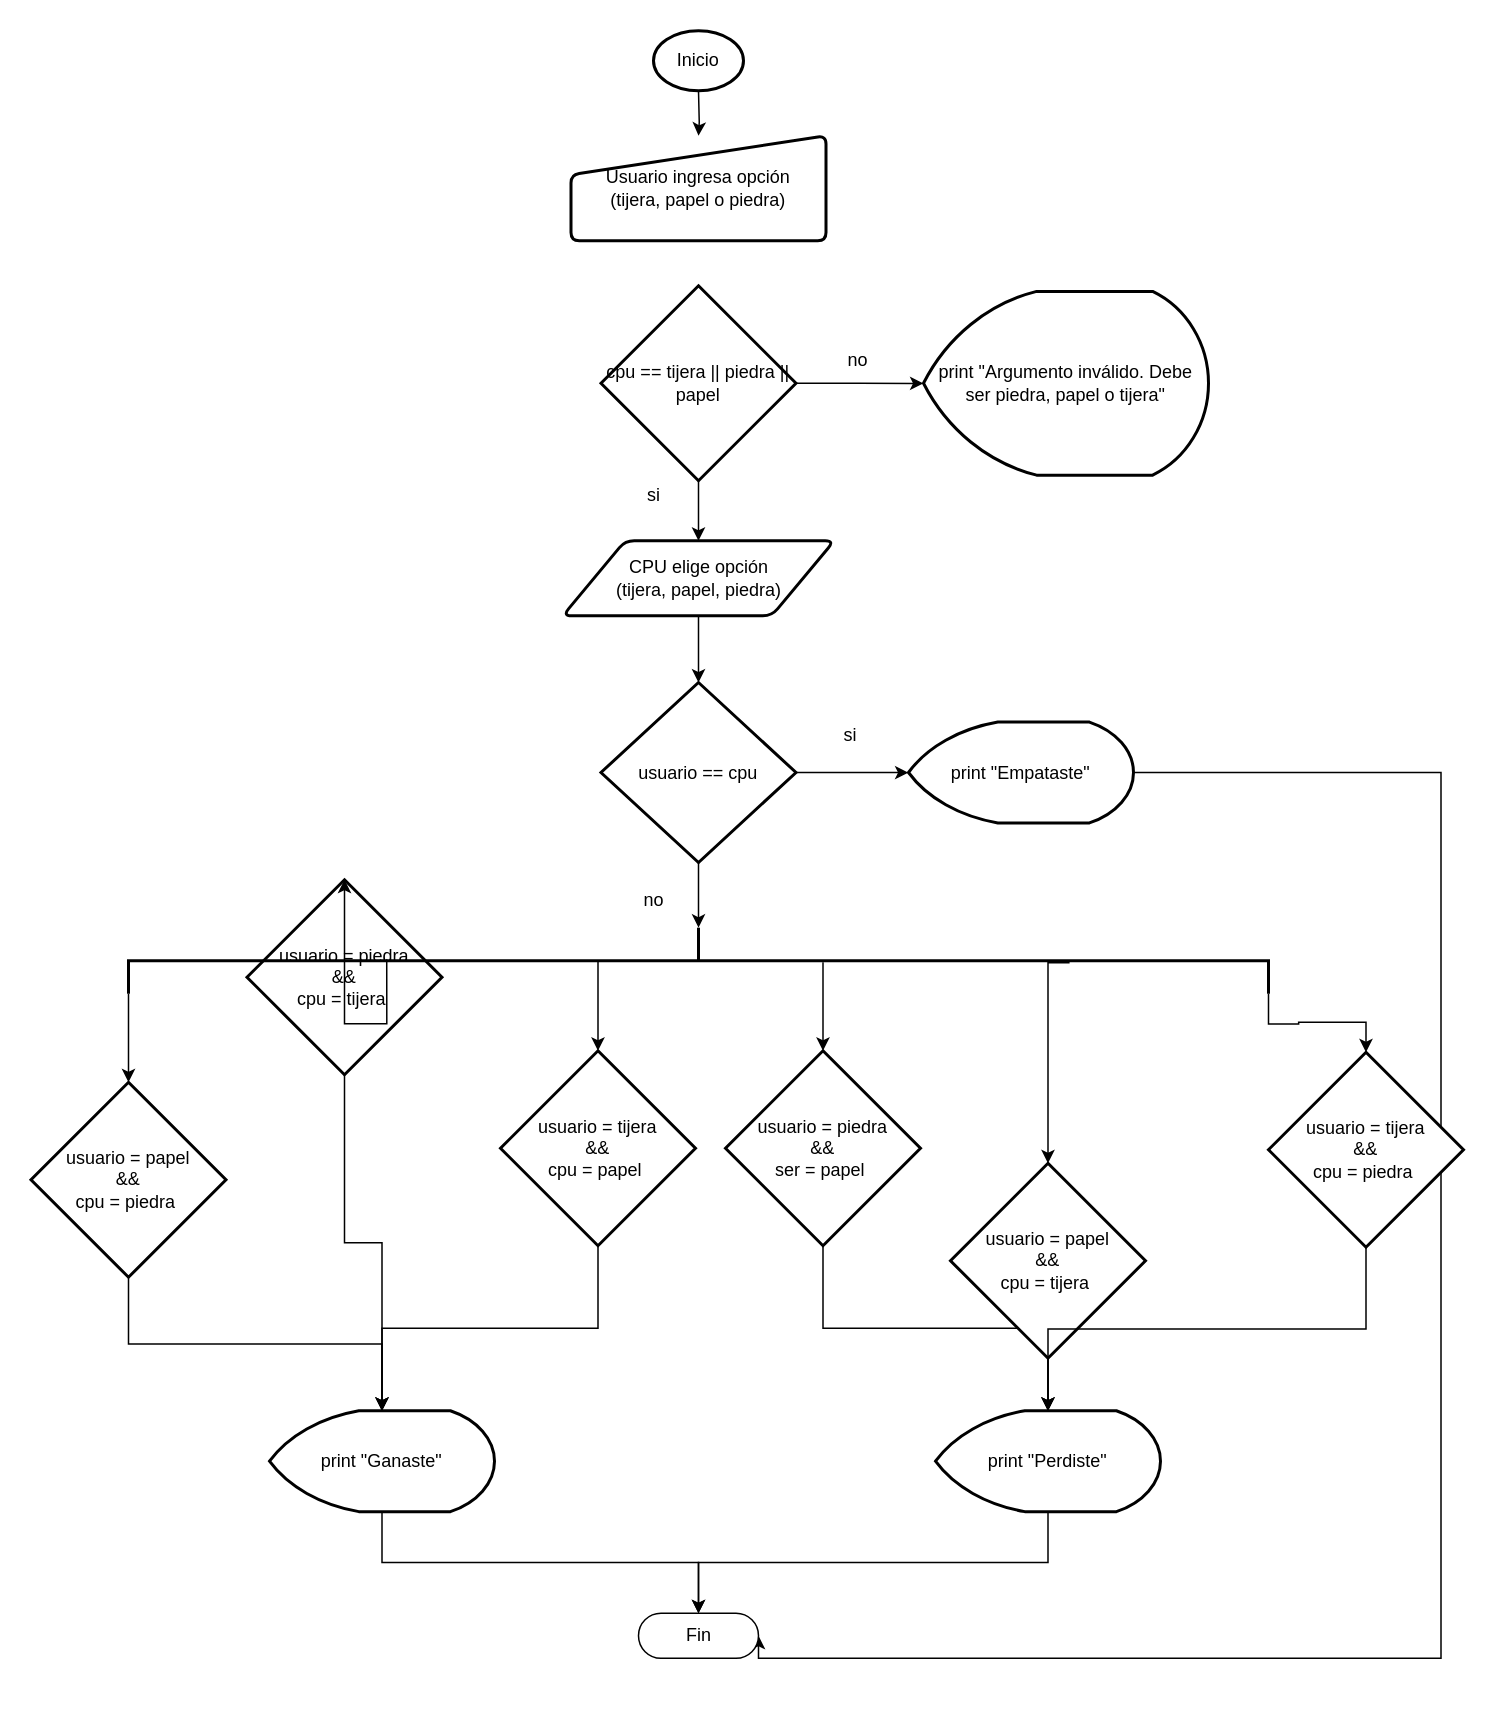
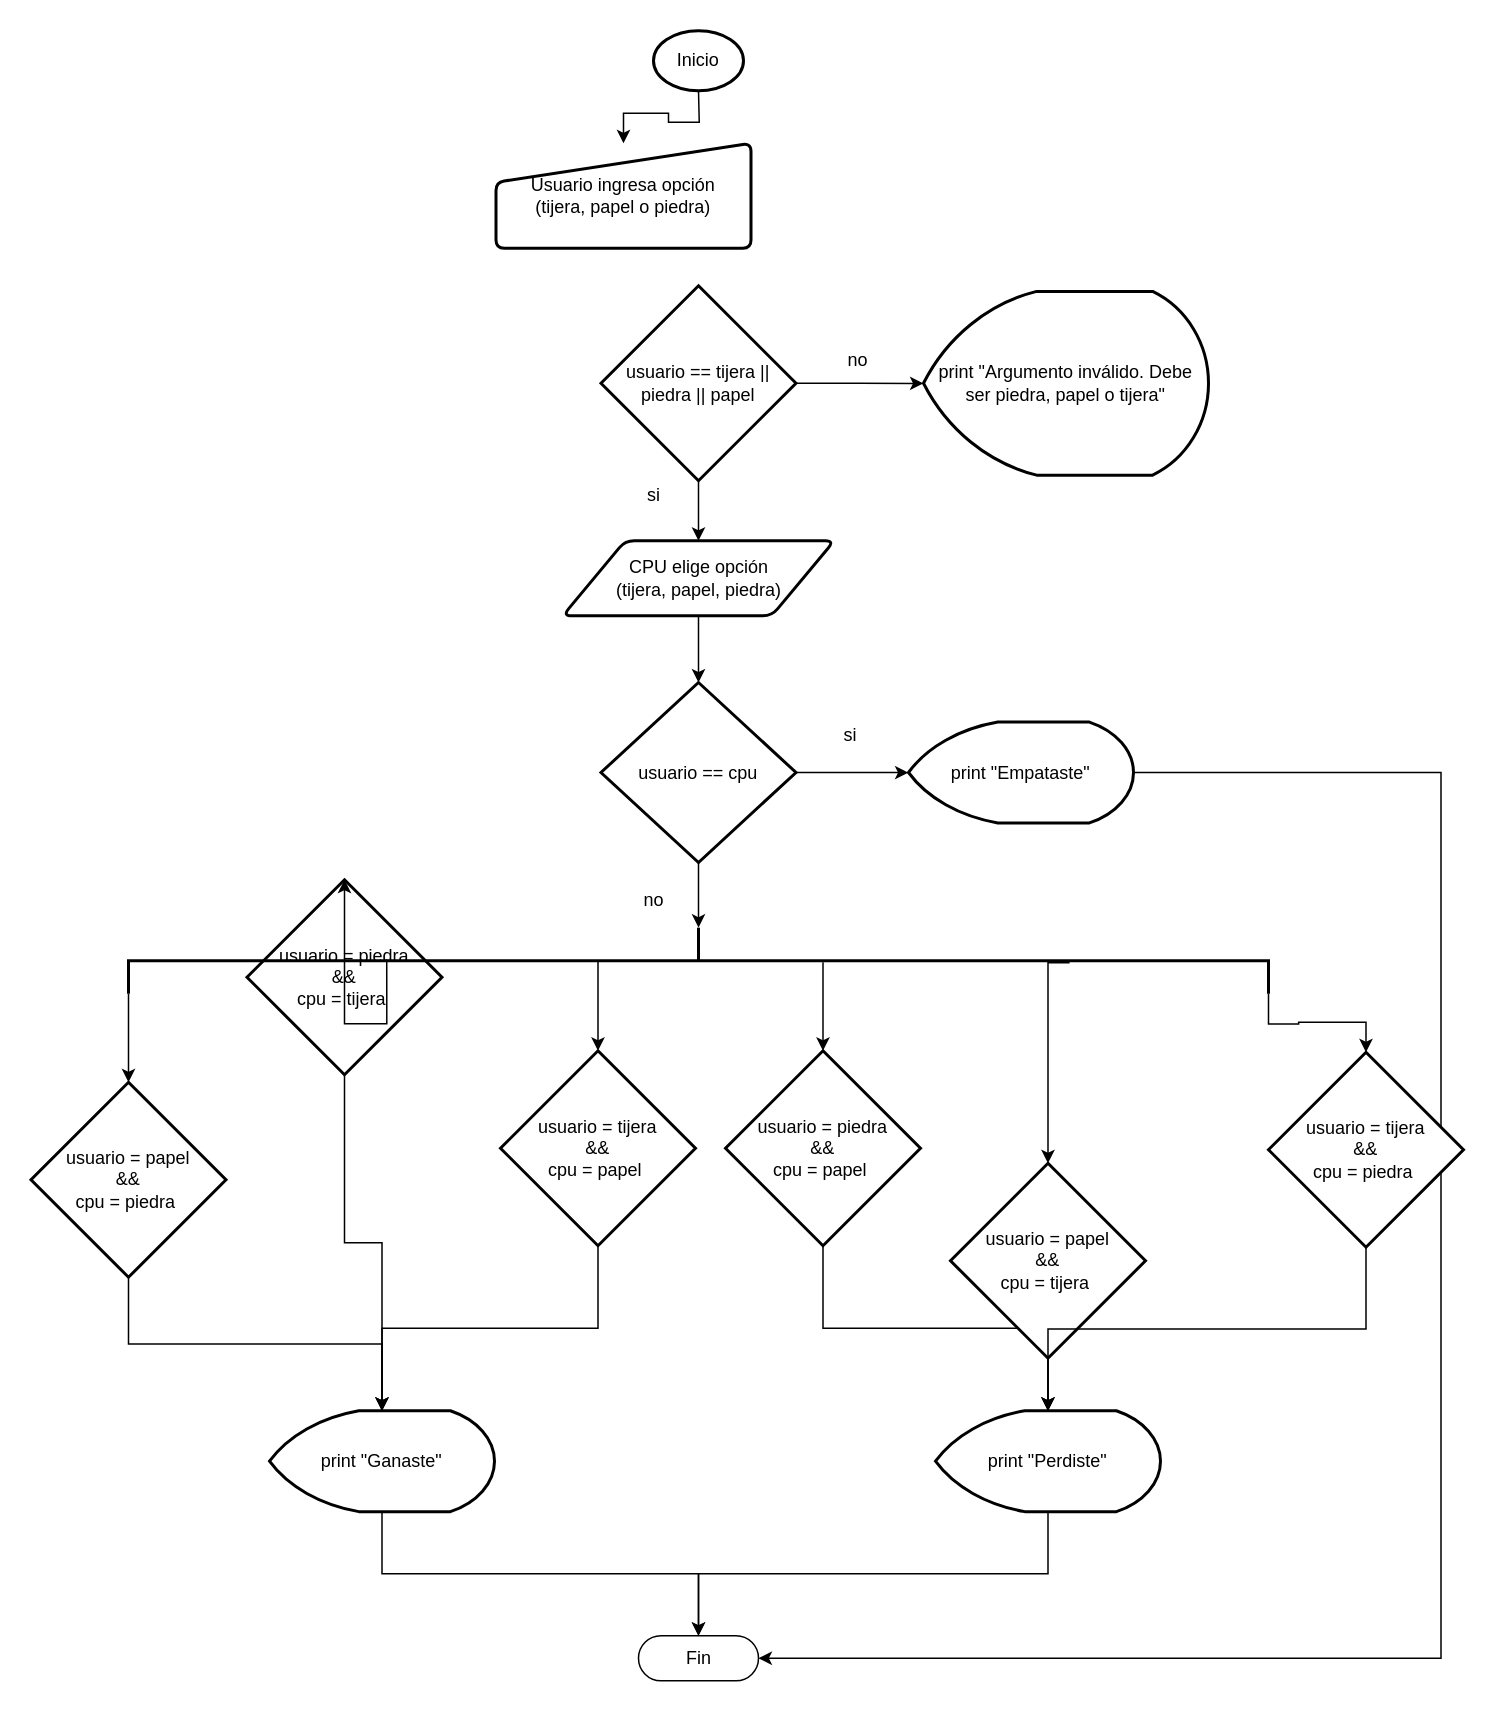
(698, 188) -> (623, 196)
(698, 383) -> (698, 383)
(823, 1148) -> (823, 1148)
(698, 1636) -> (698, 1658)
